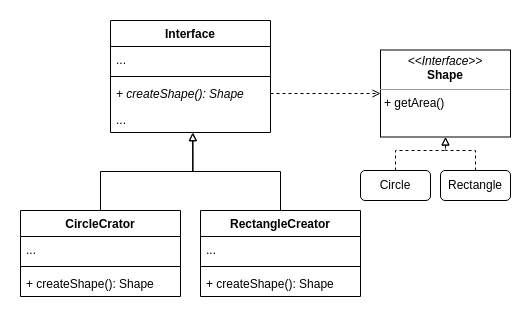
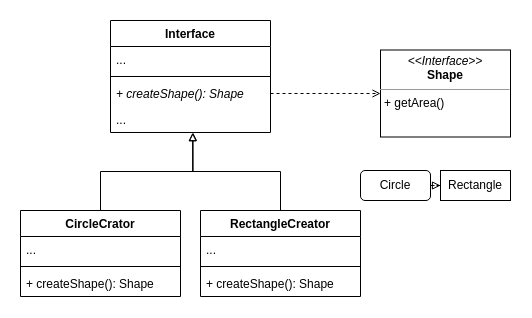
(409, 151) -> (436, 186)
(472, 151) -> none
(476, 186) -> (476, 186)
